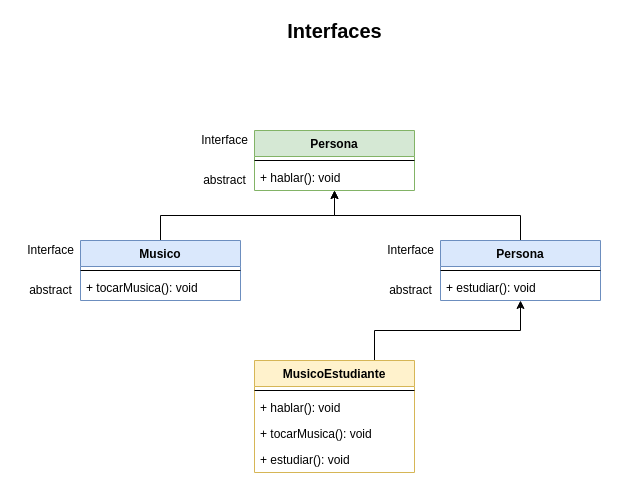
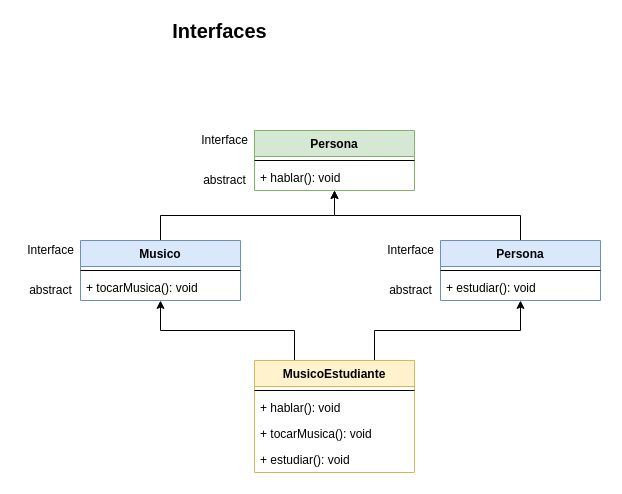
(335, 31) -> (220, 31)
none -> (232, 331)
